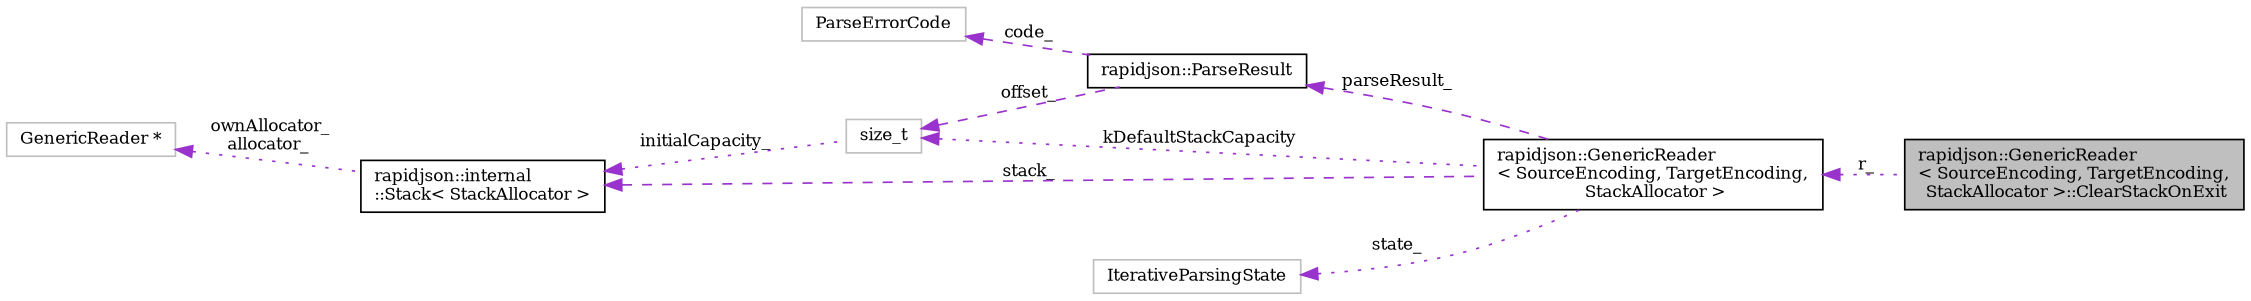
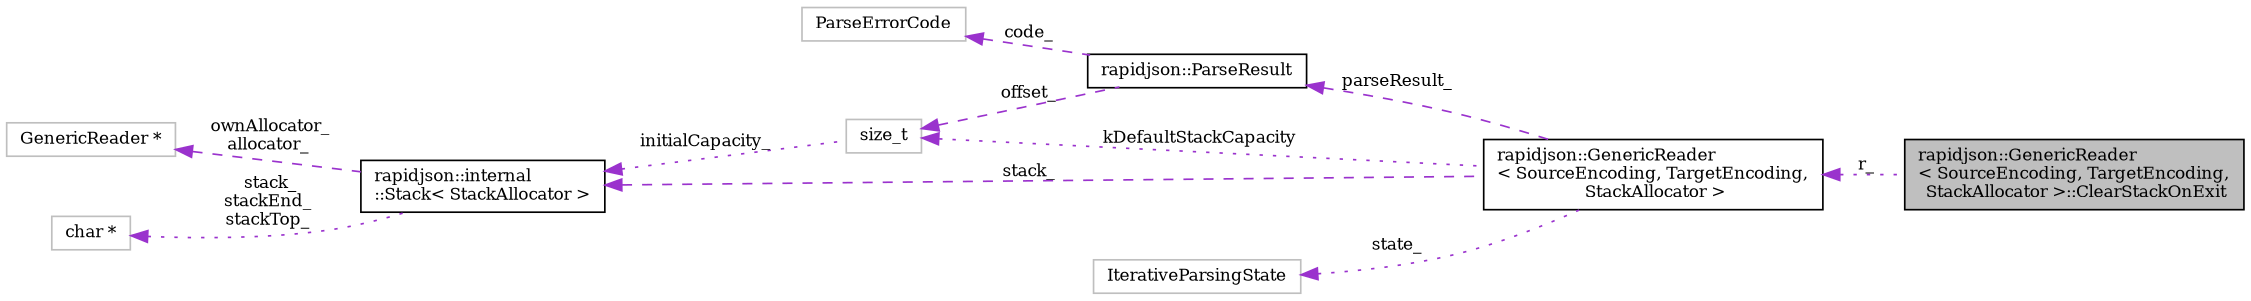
(277, 162) -> (277, 162)
none -> (91, 233)
